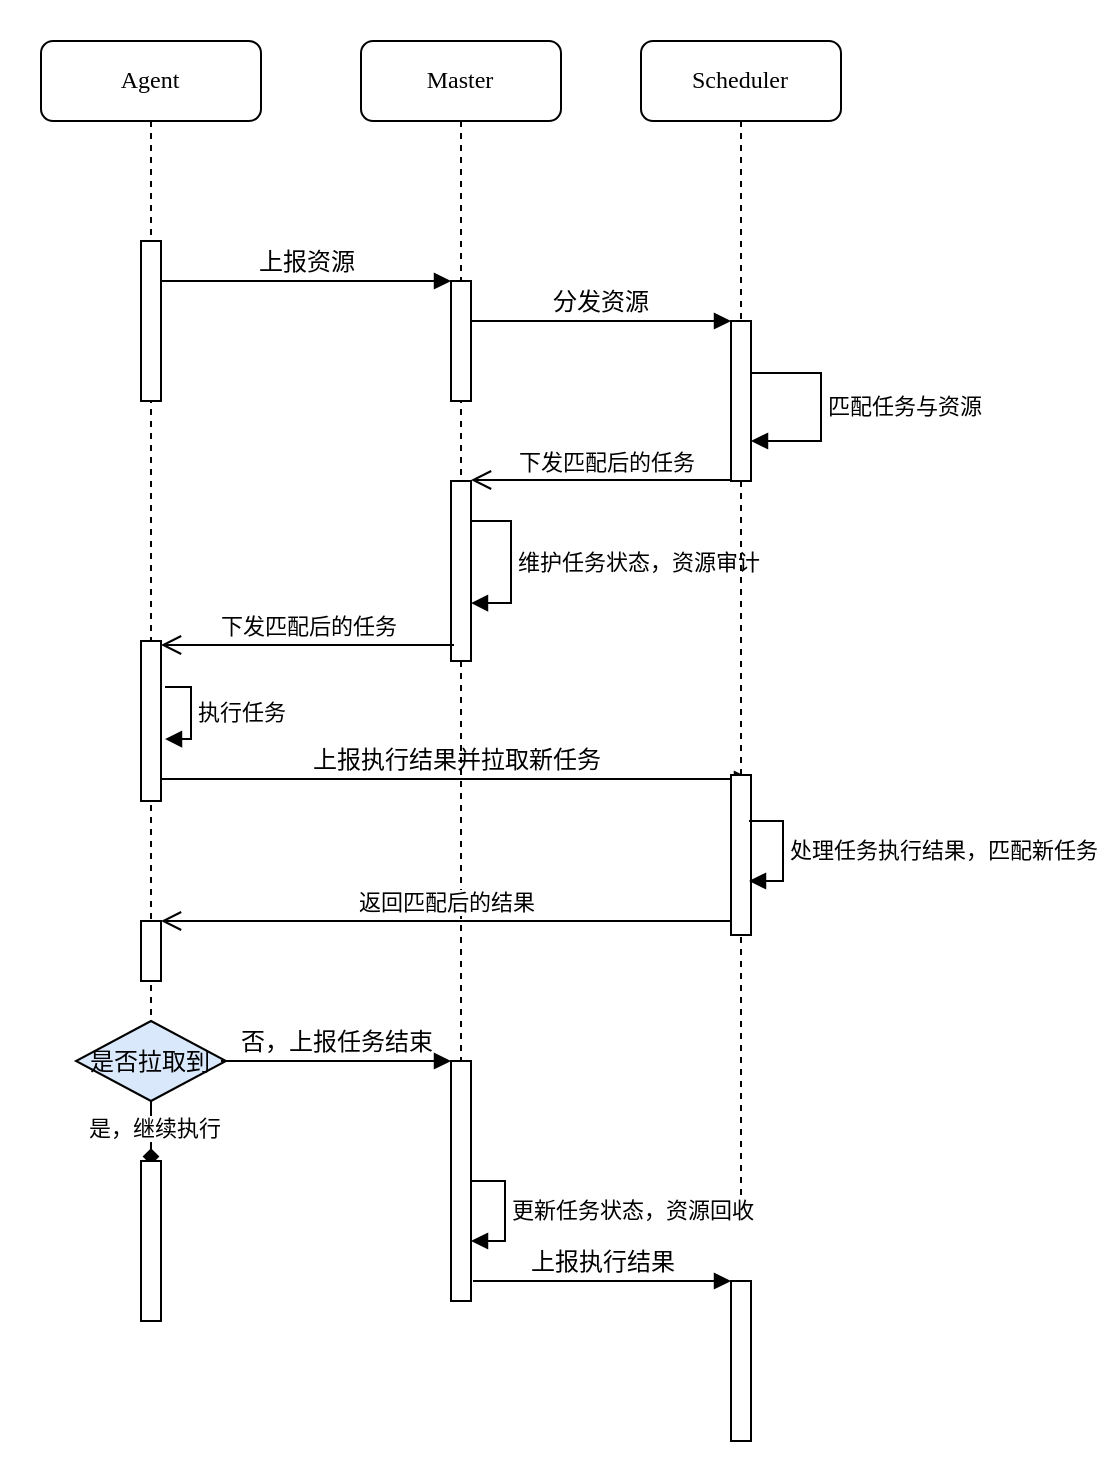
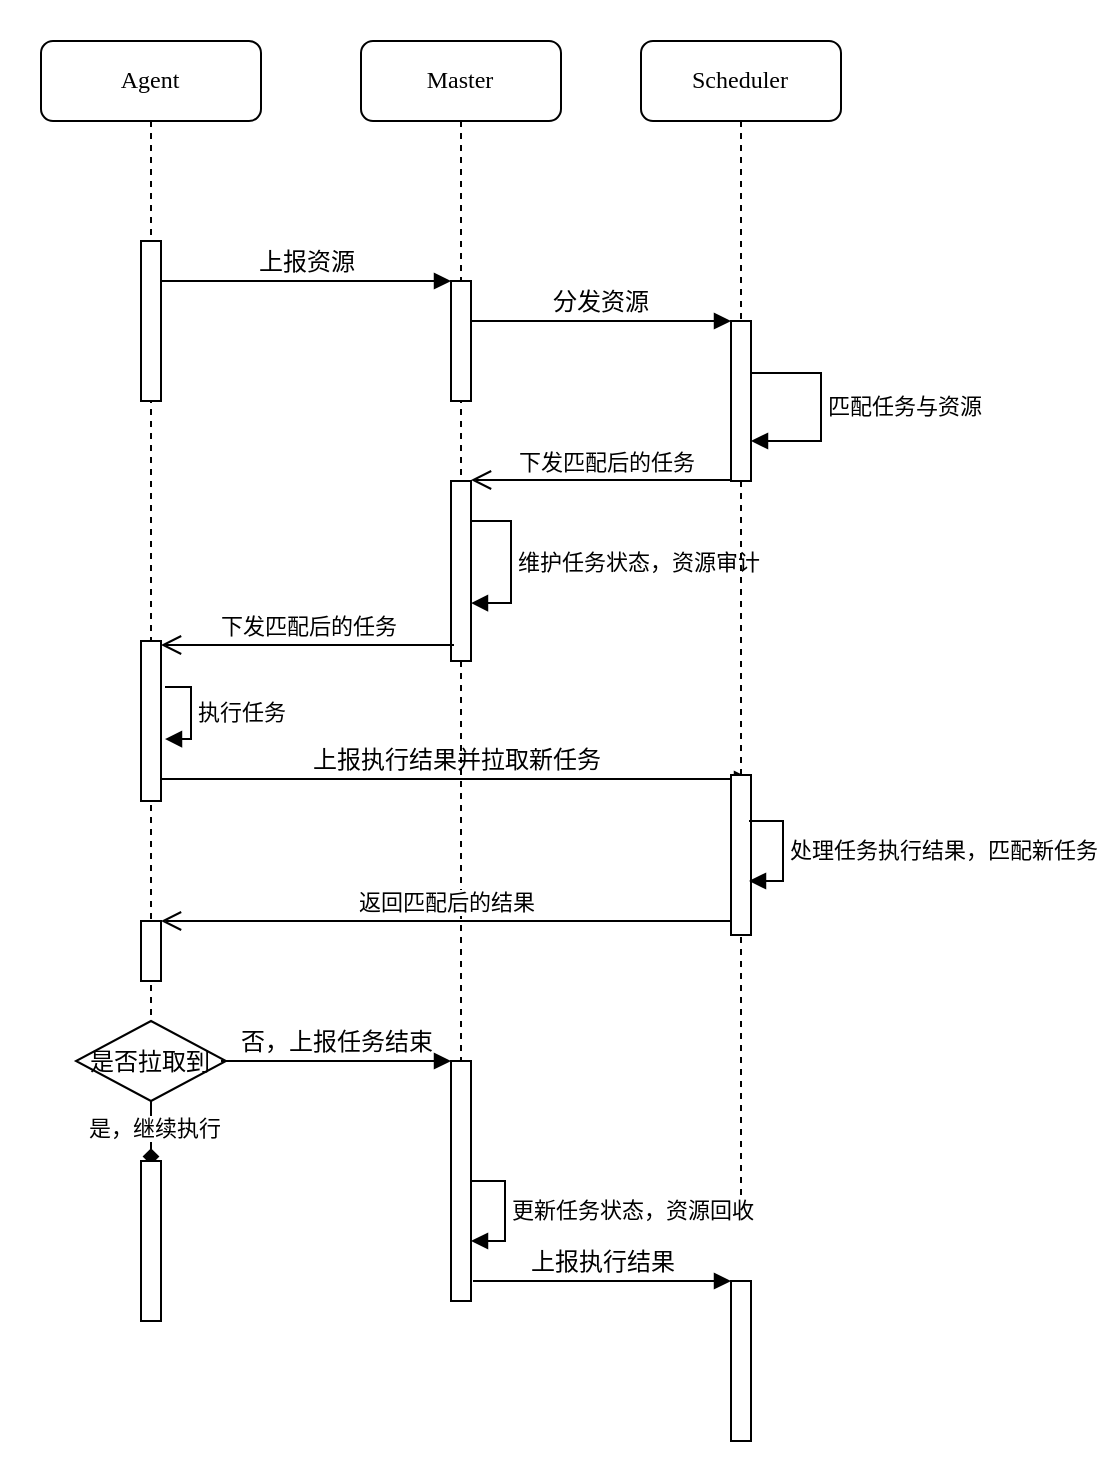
(151, 1061) -> (151, 1061)
